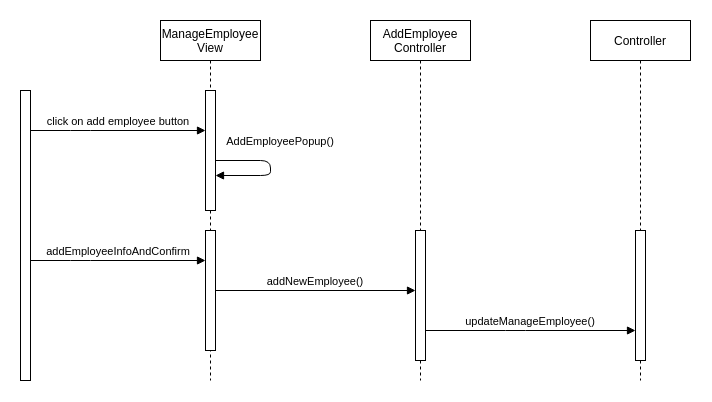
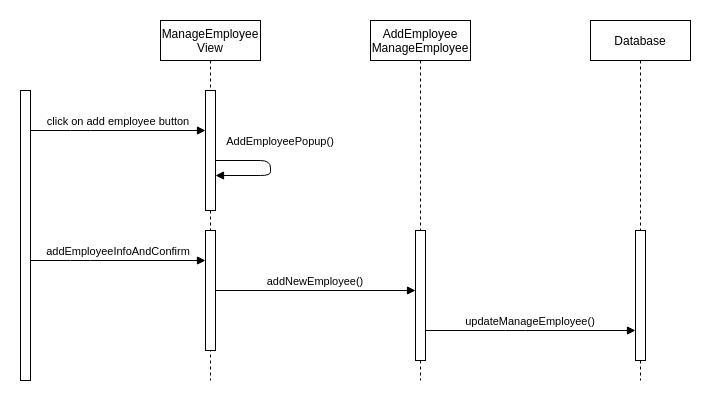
(420, 34) -> (420, 34)
(640, 41) -> (640, 41)
